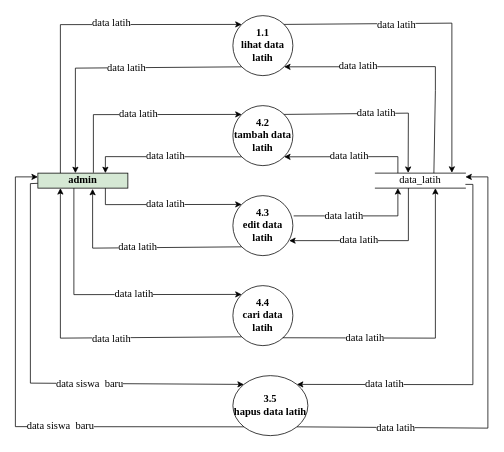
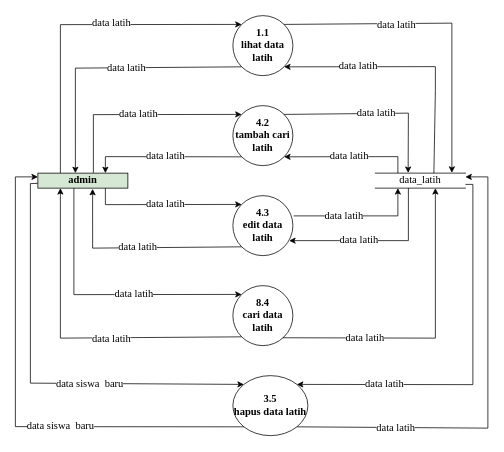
(263, 135) -> (263, 135)
(263, 315) -> (263, 315)
